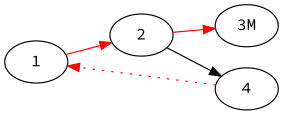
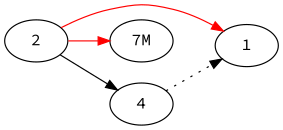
(247, 26) -> (142, 41)
(83, 50) -> (137, 5)
(148, 76) -> (189, 78)
